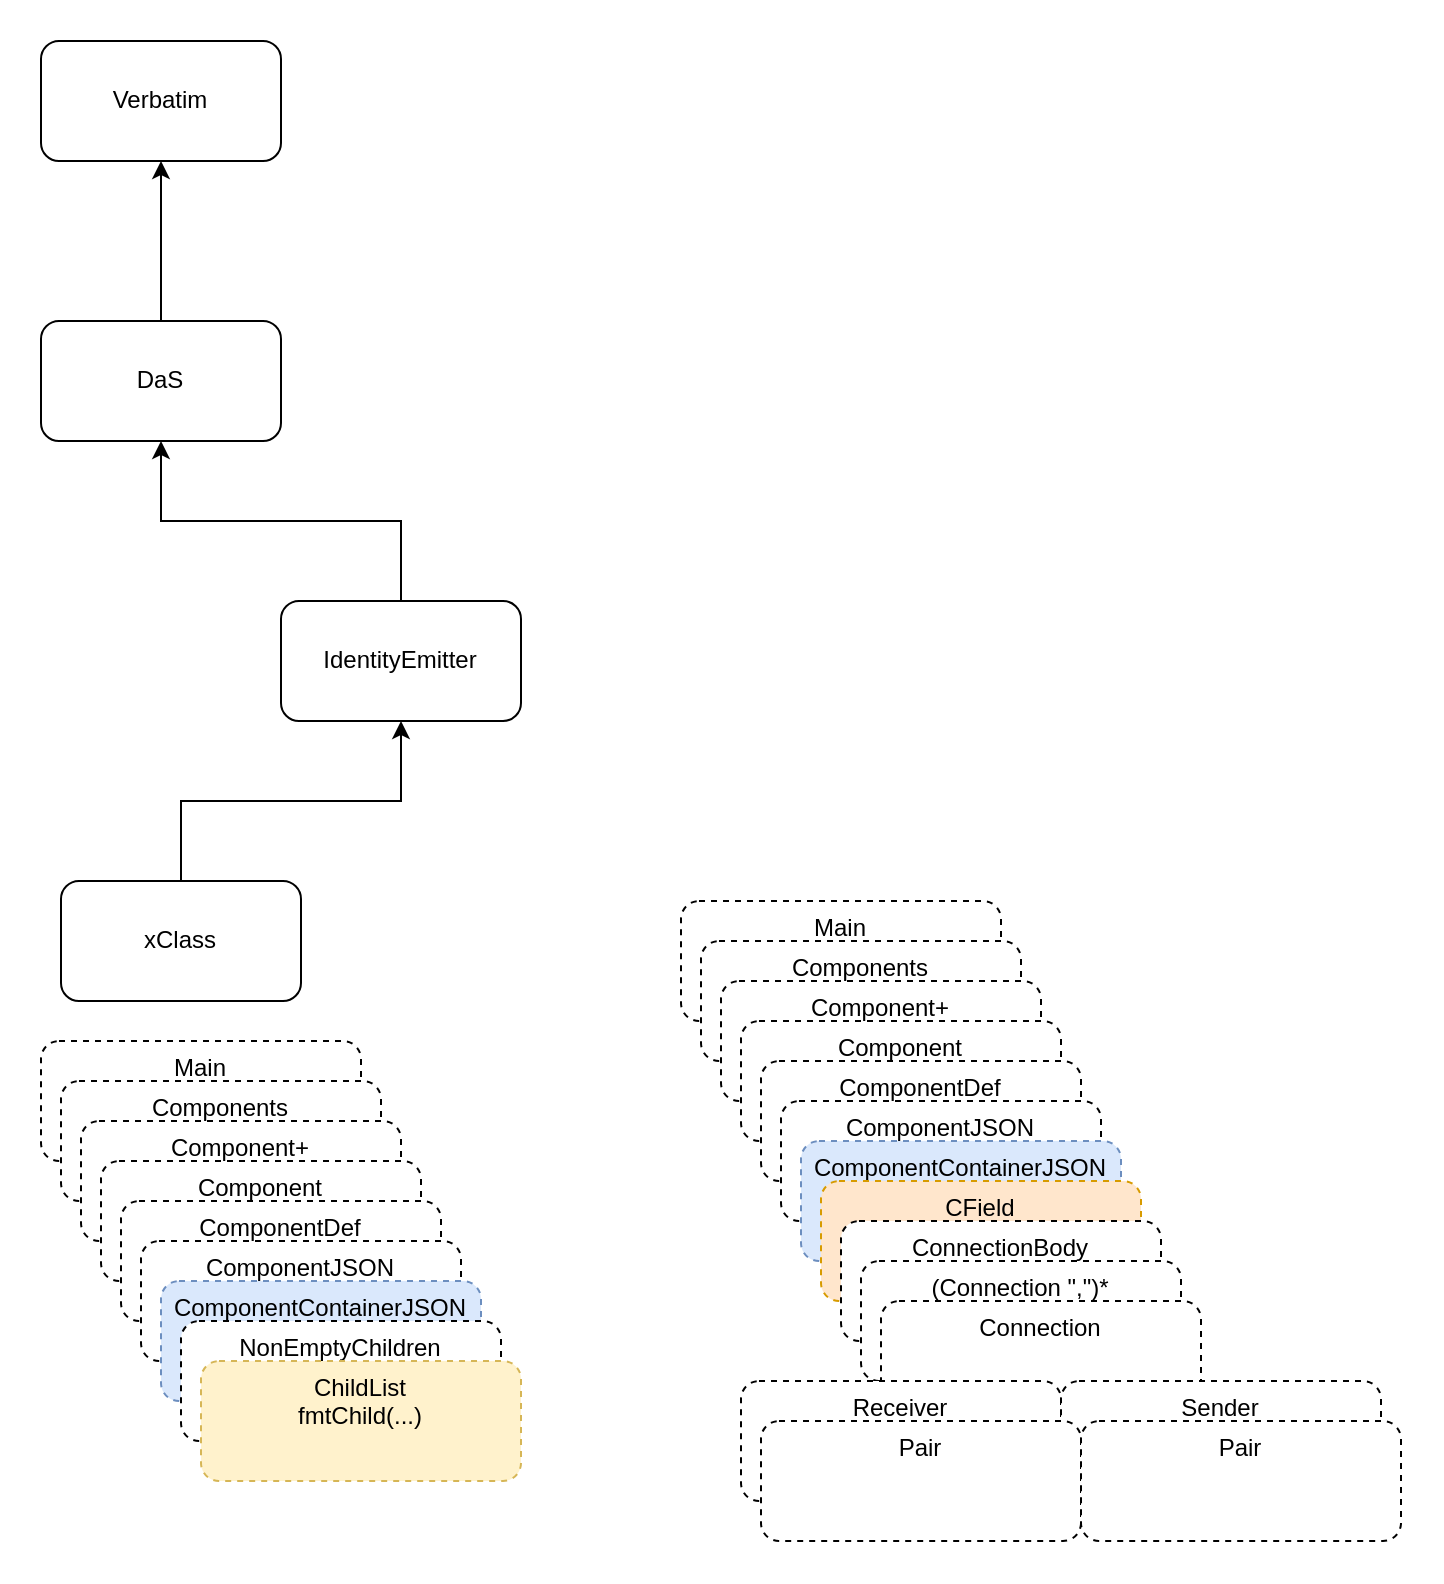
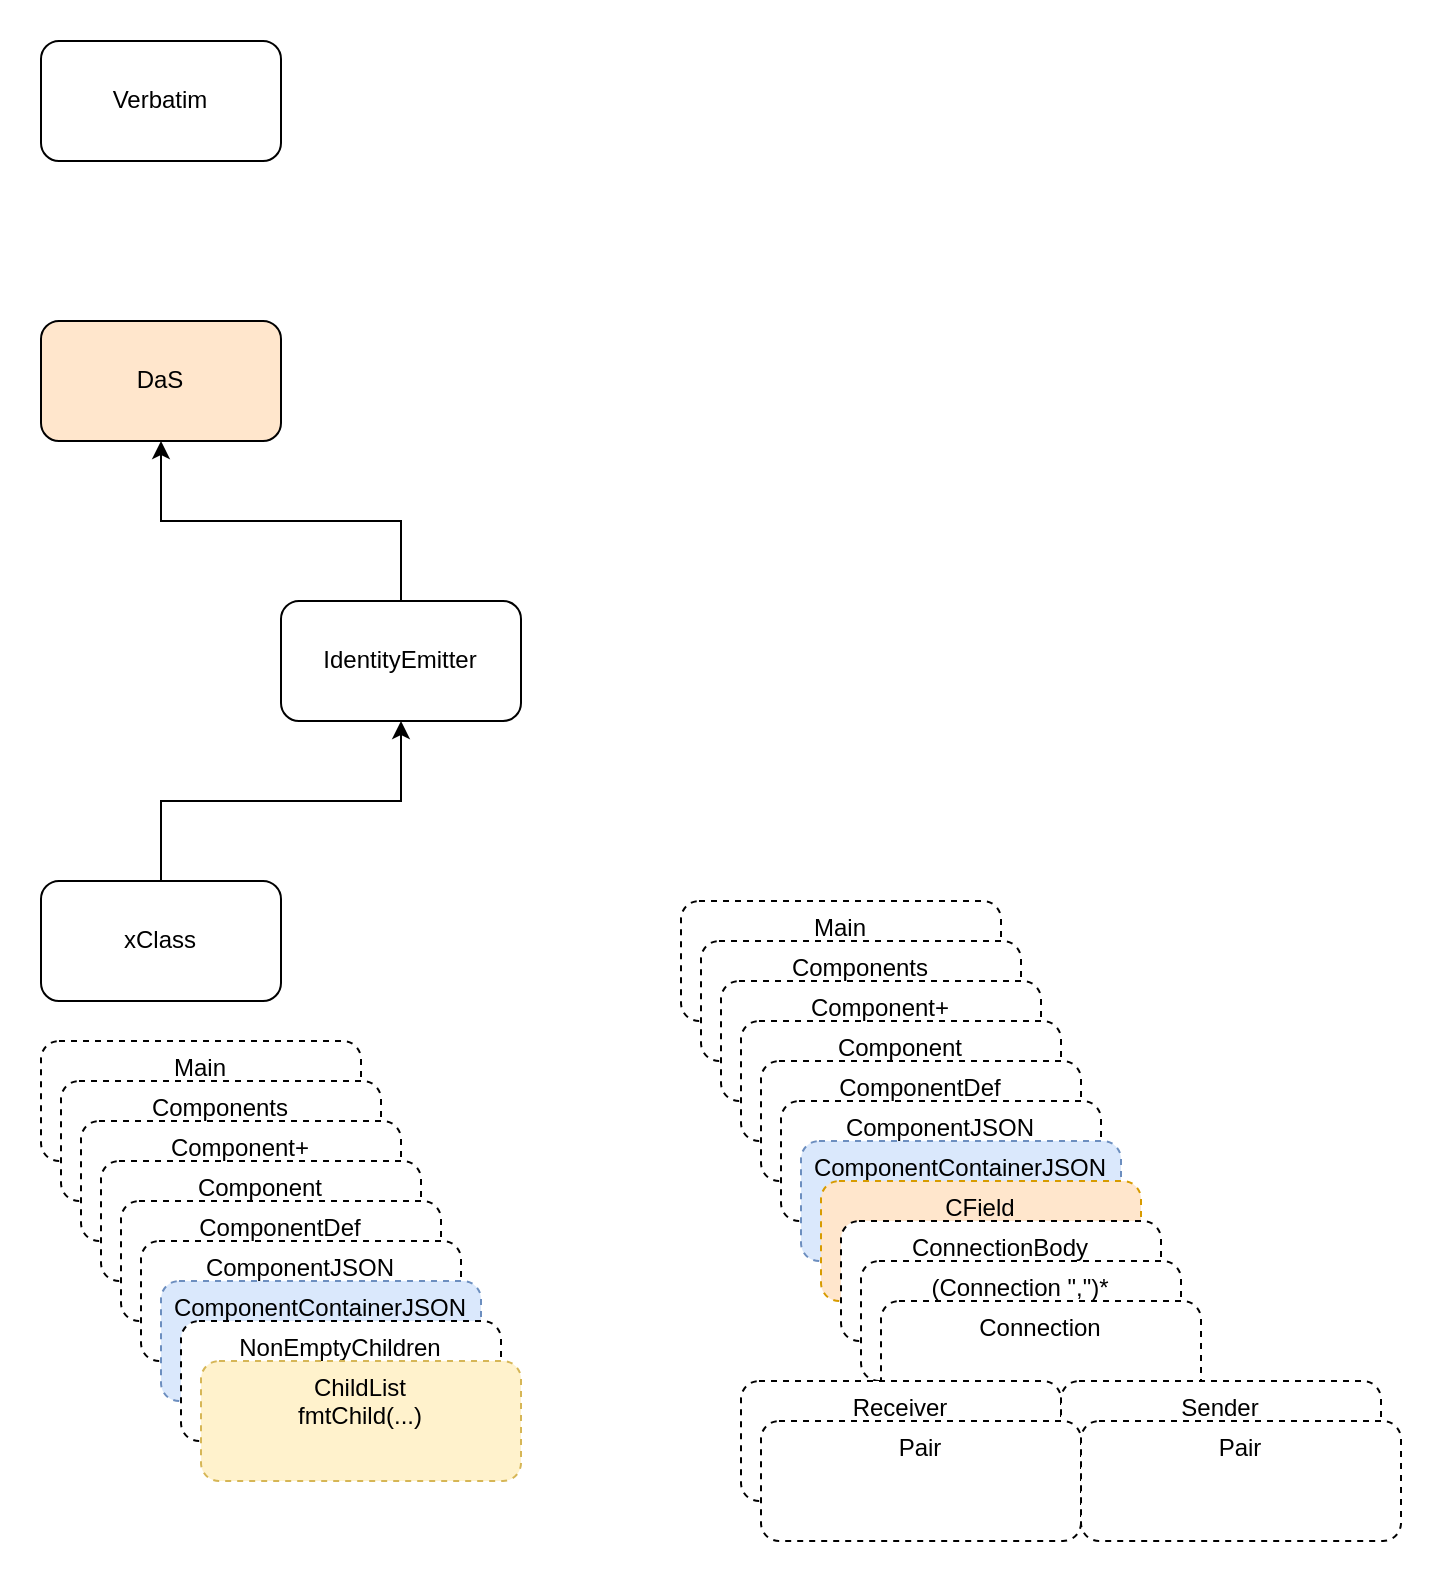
(161, 248) -> none
(161, 381) -> (161, 381)
(181, 941) -> (161, 941)
